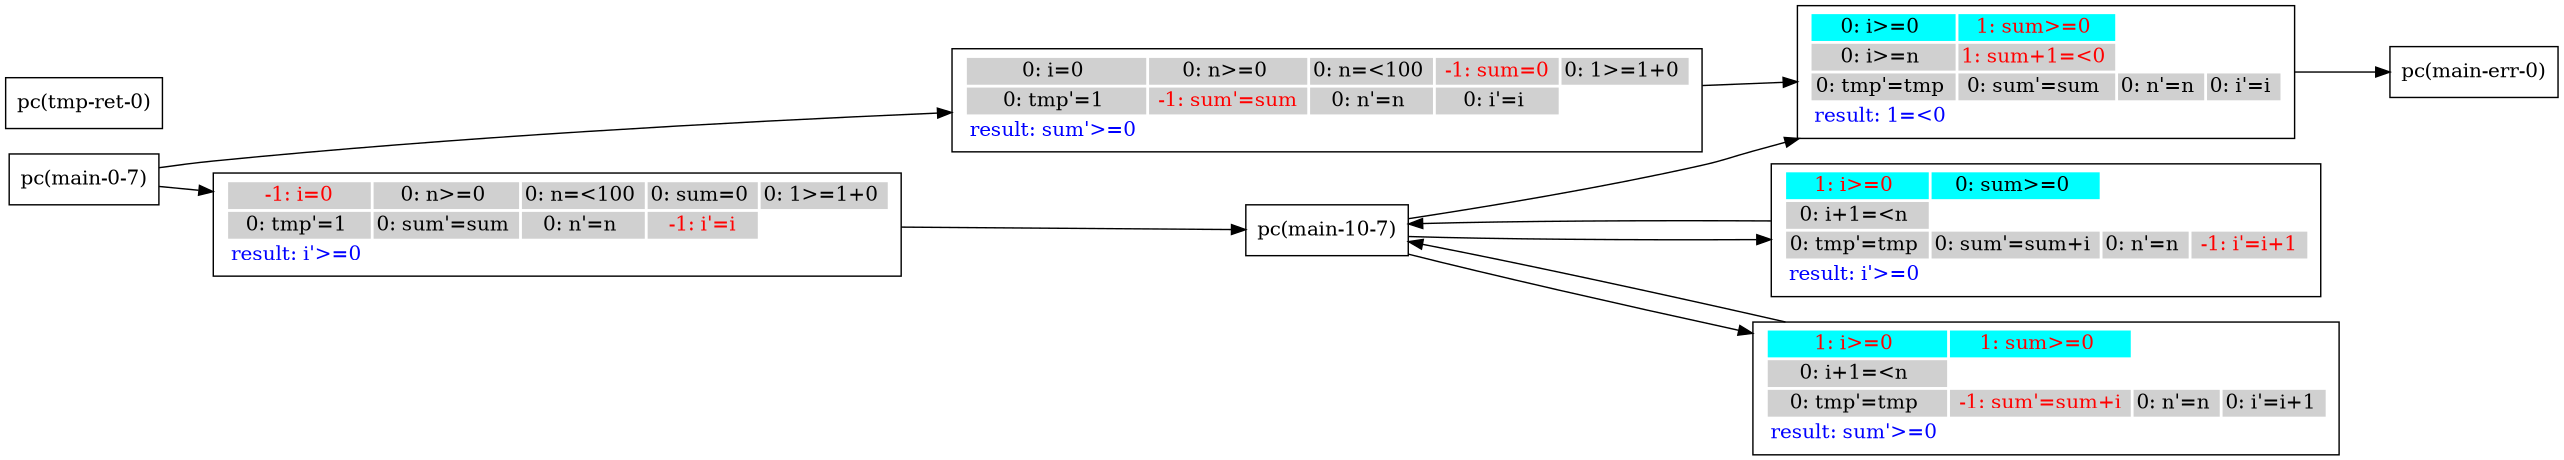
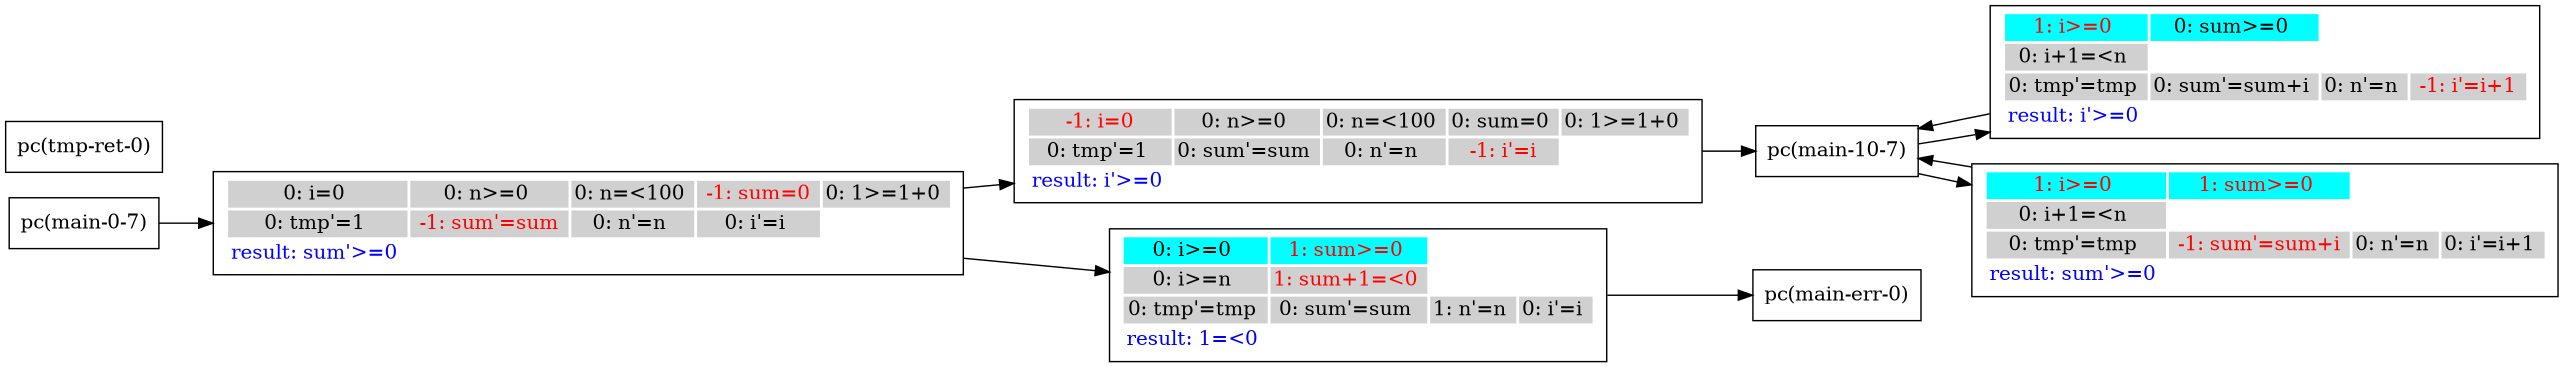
(2161, 86) -> (1473, 309)
(1598, 187) -> none
(179, 188) -> (982, 186)
